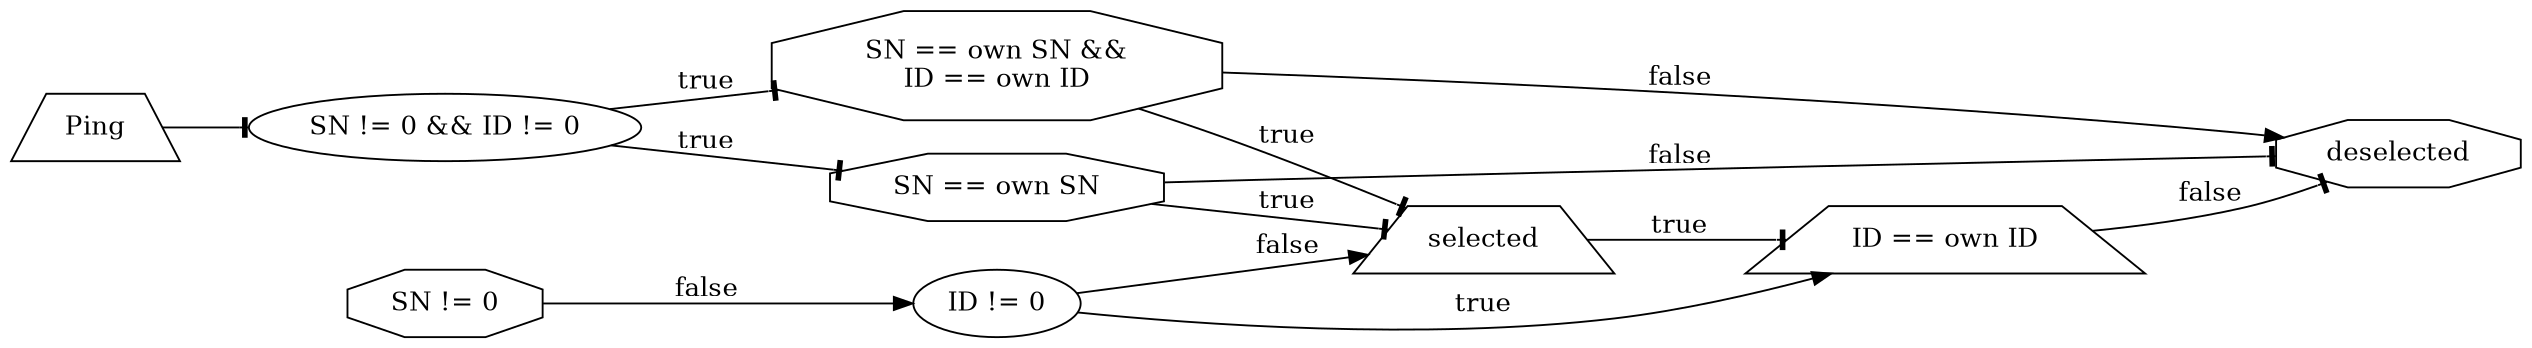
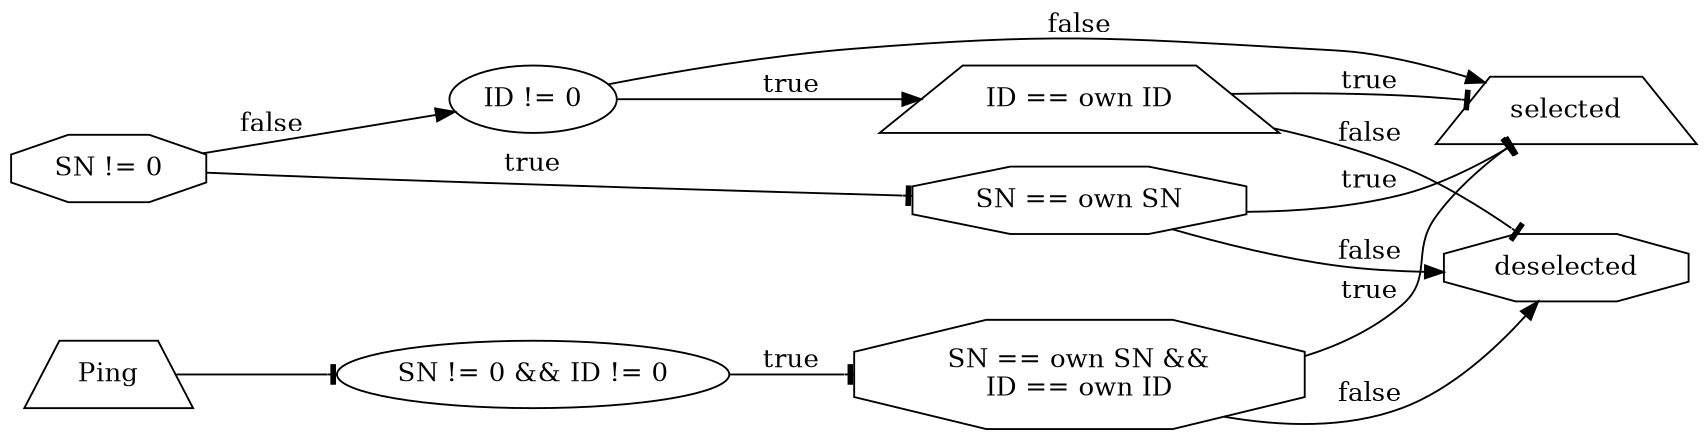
(722, 158) -> (554, 185)
(1715, 169) -> (1297, 259)
(1682, 240) -> (1346, 94)
